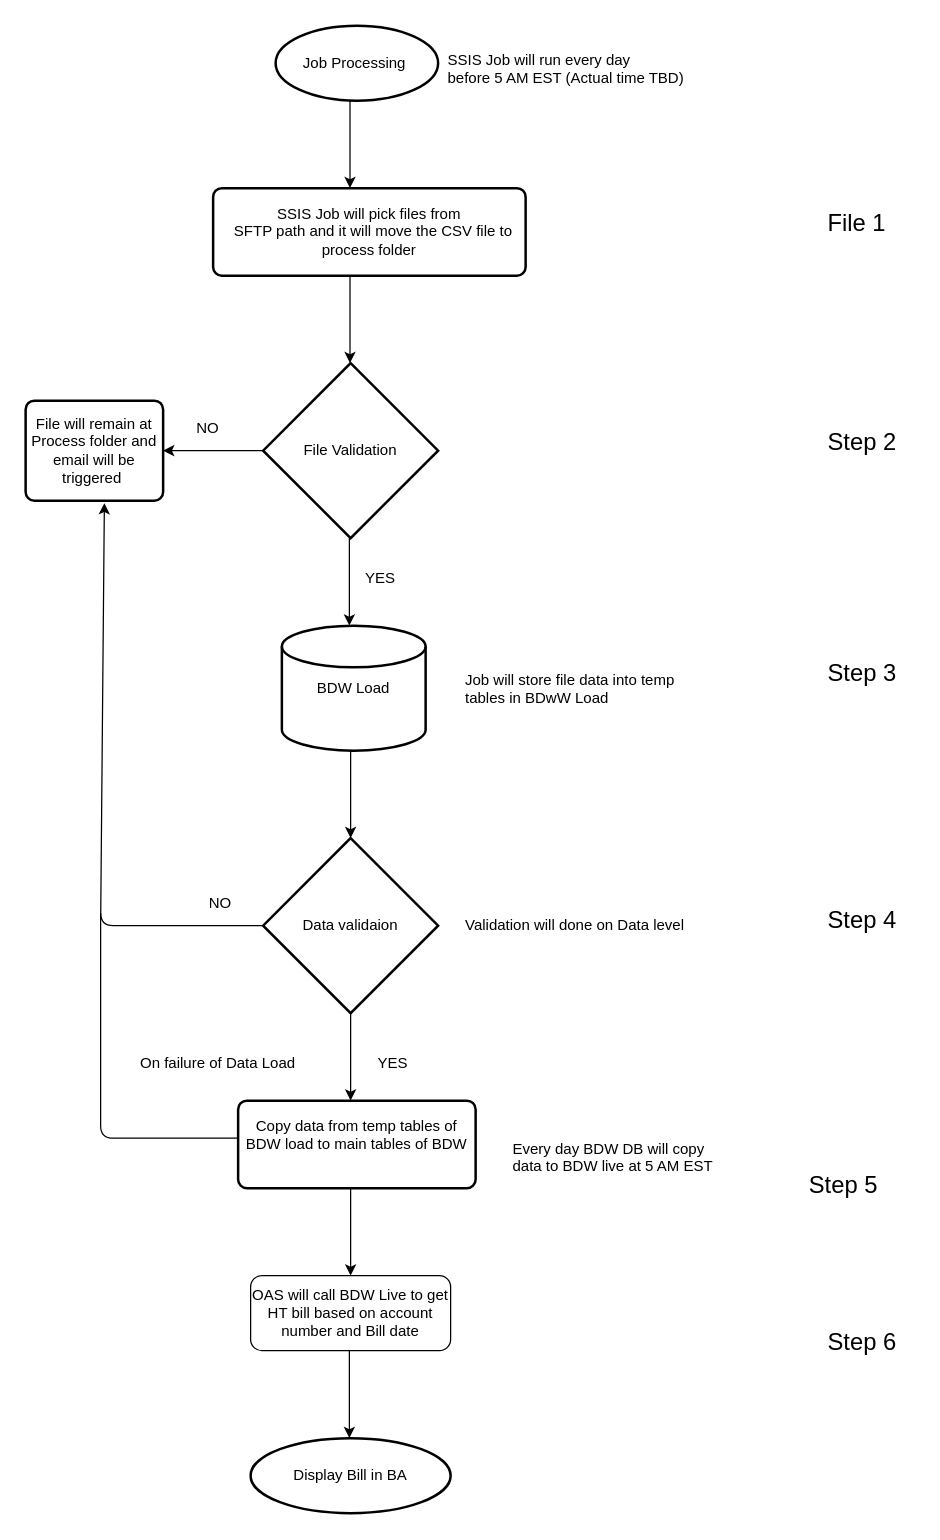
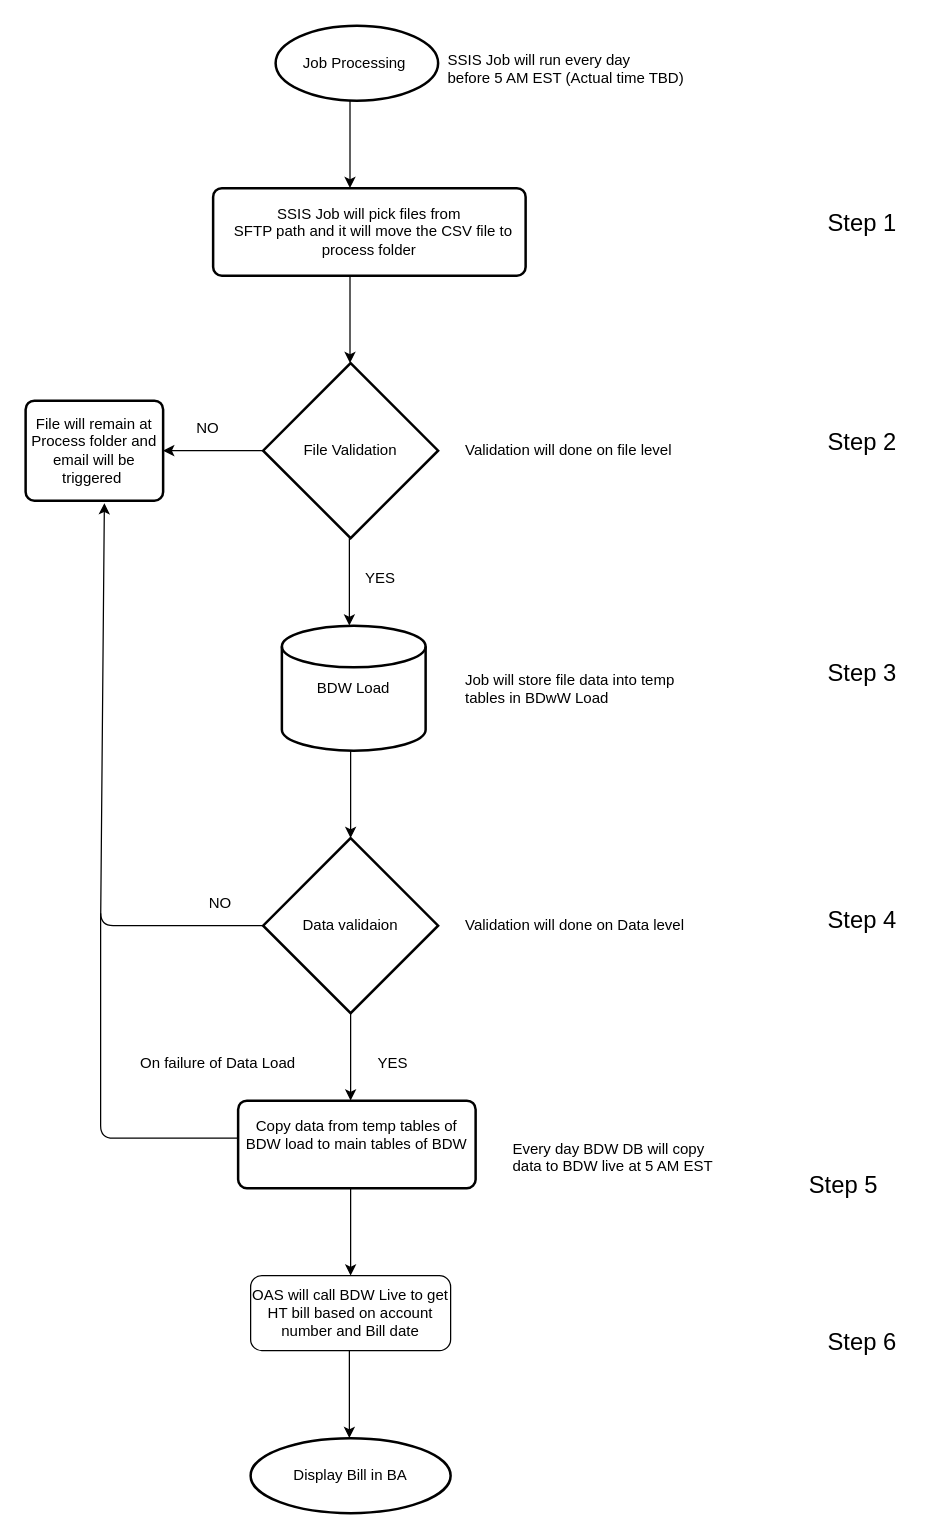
(847, 220) -> (851, 220)
none -> (576, 451)
